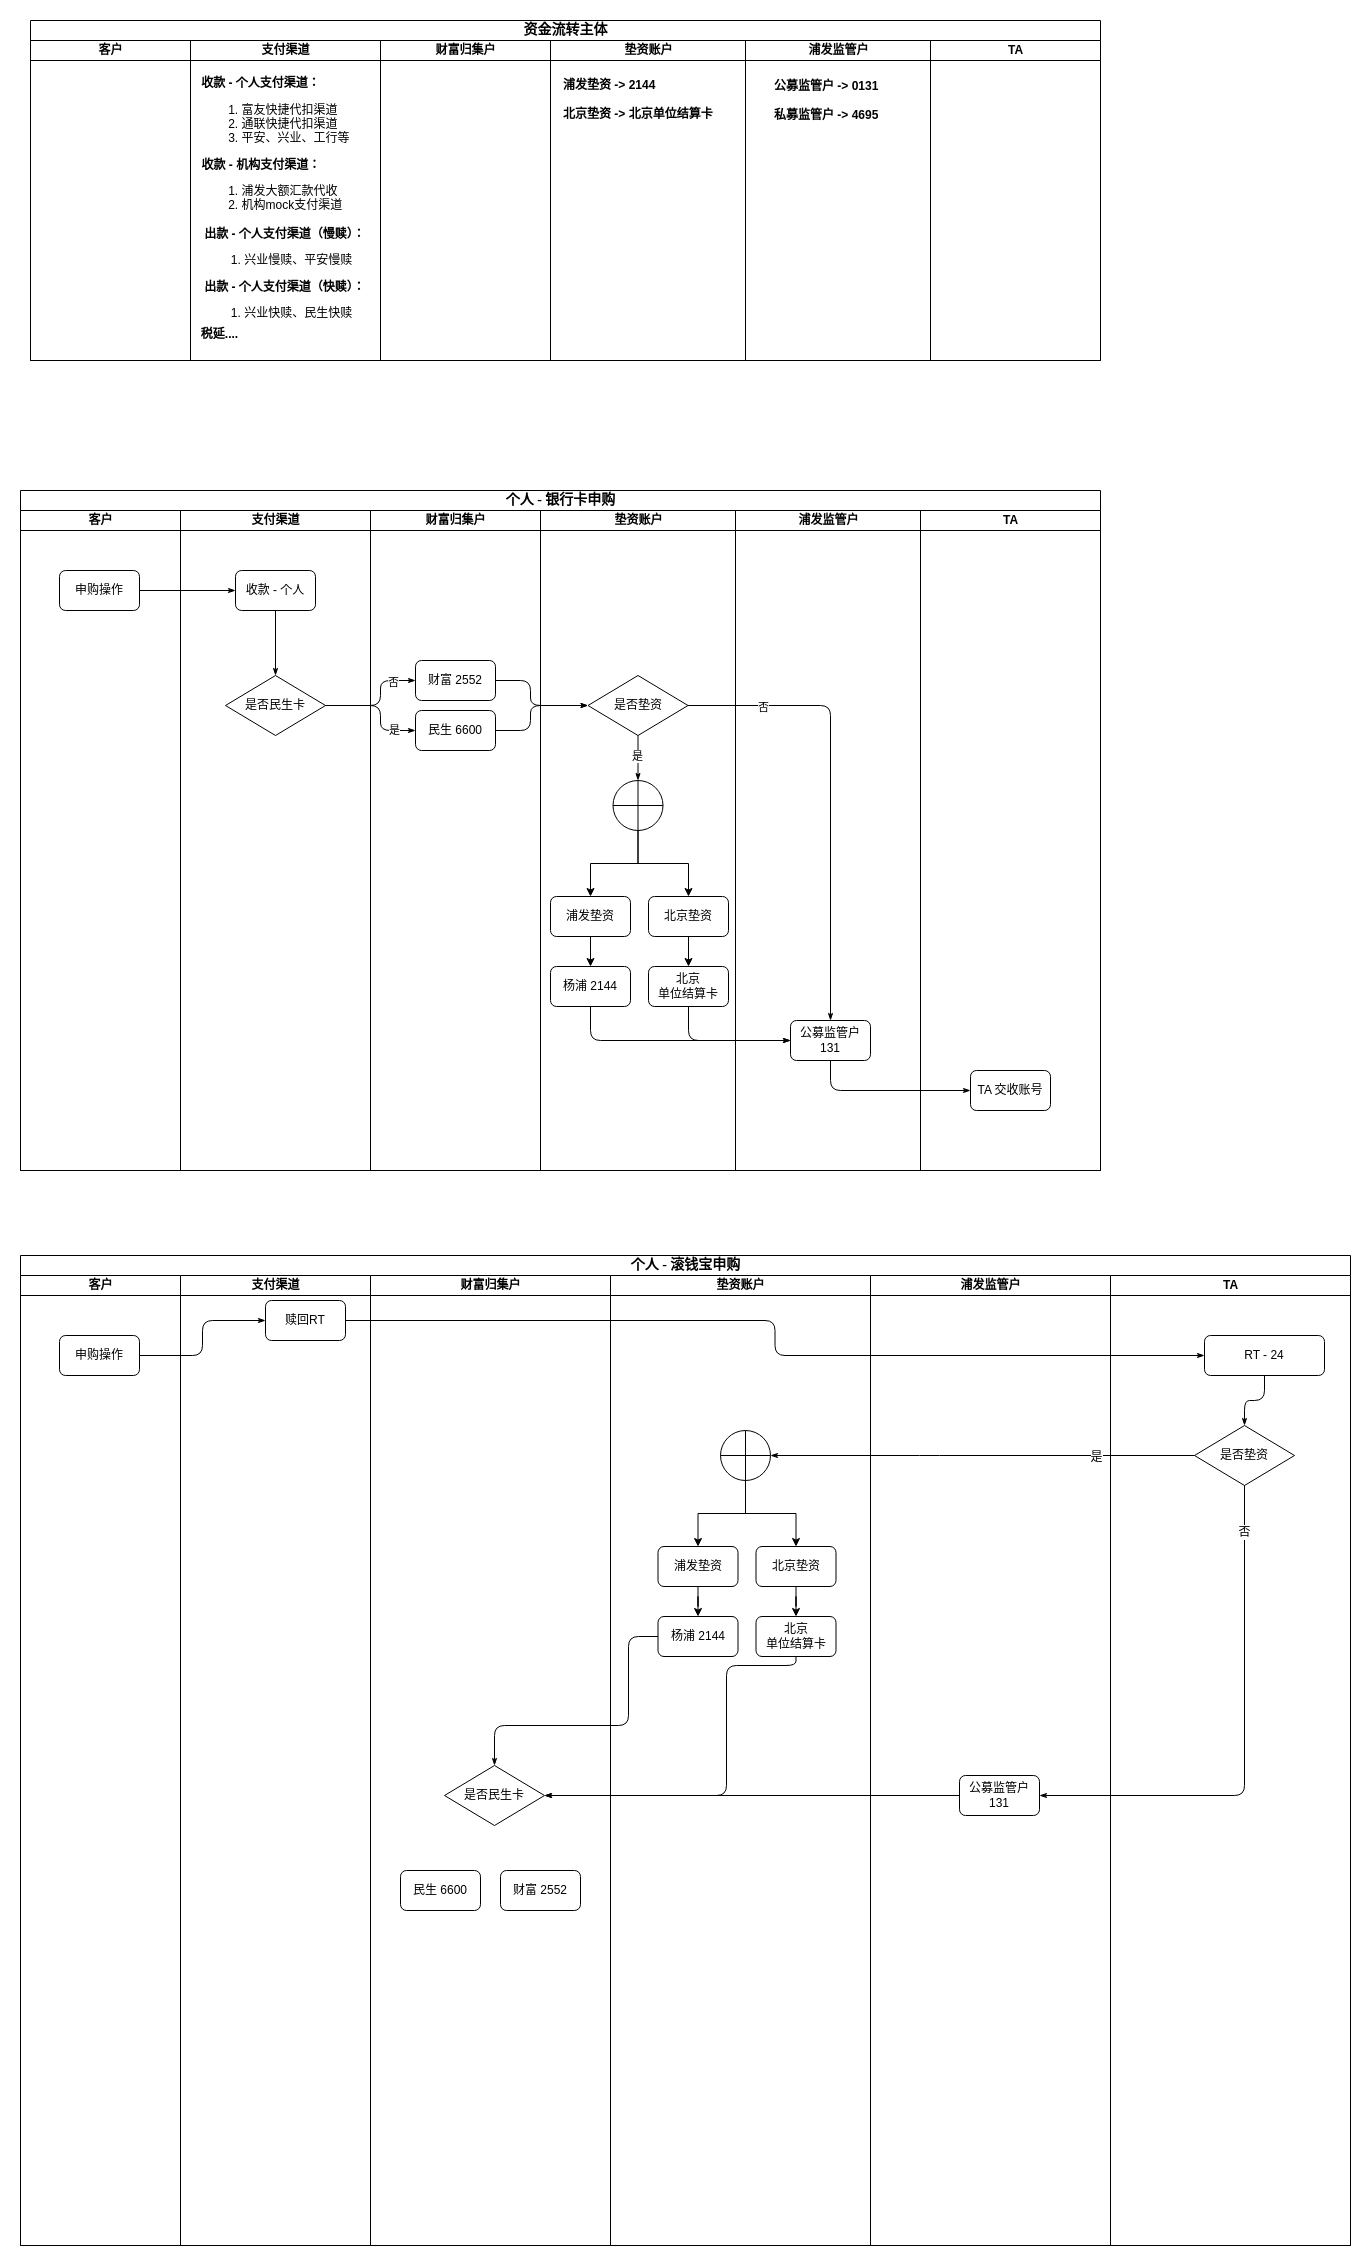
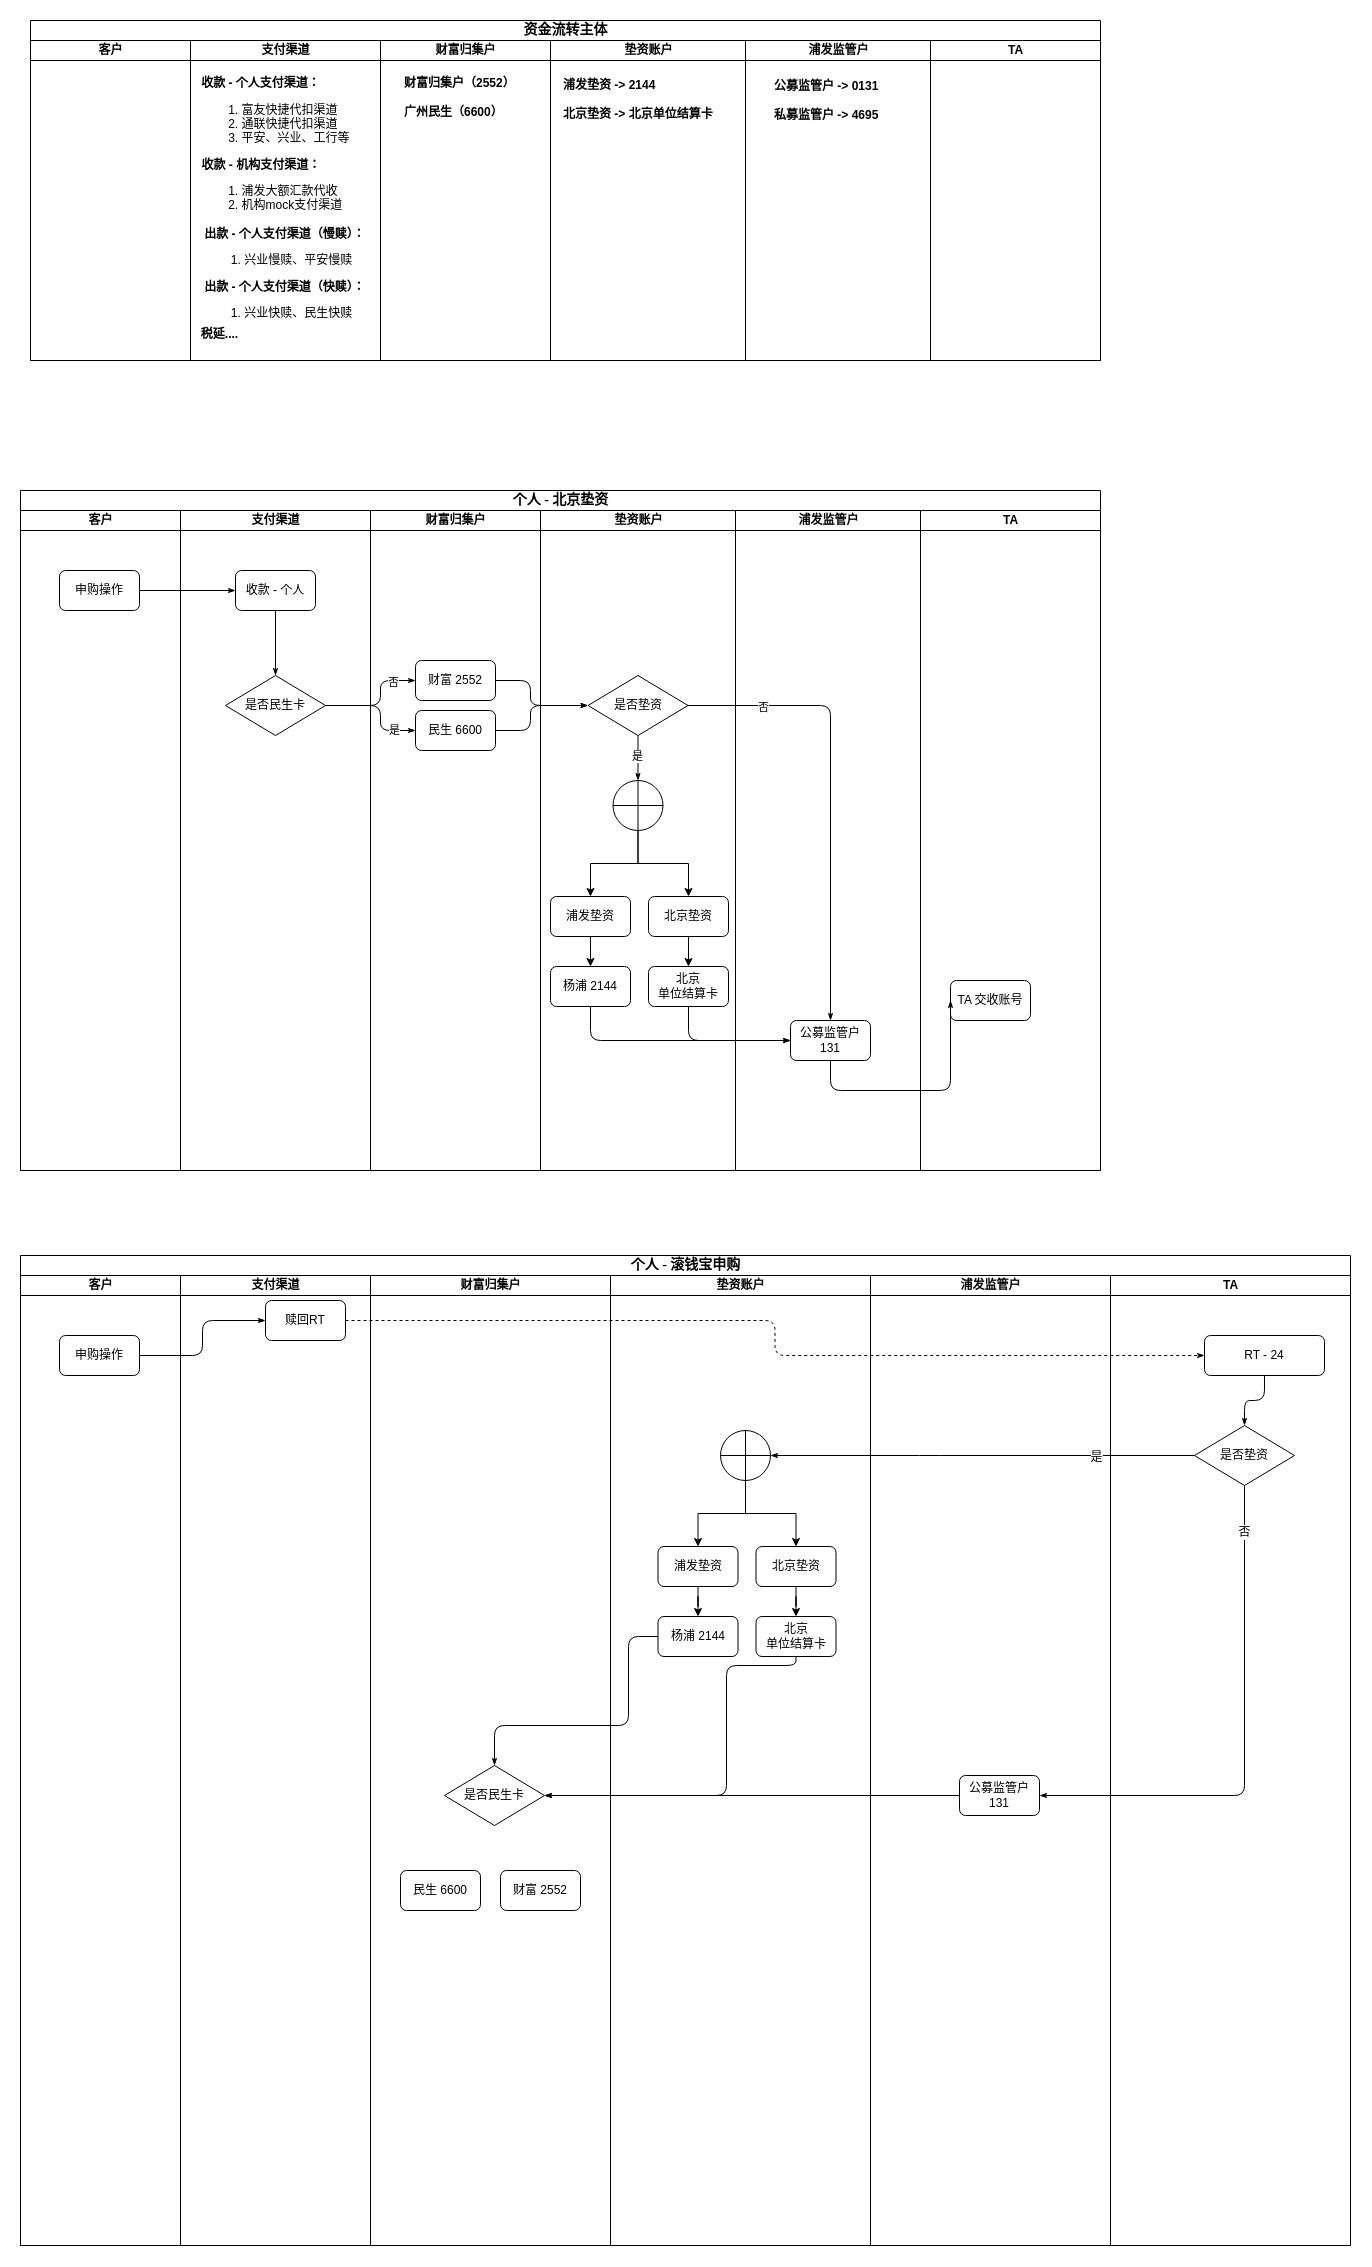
none -> (468, 98)
(561, 501) -> (561, 501)
(1011, 1091) -> (991, 1001)
(775, 1335) -> (775, 1335)
